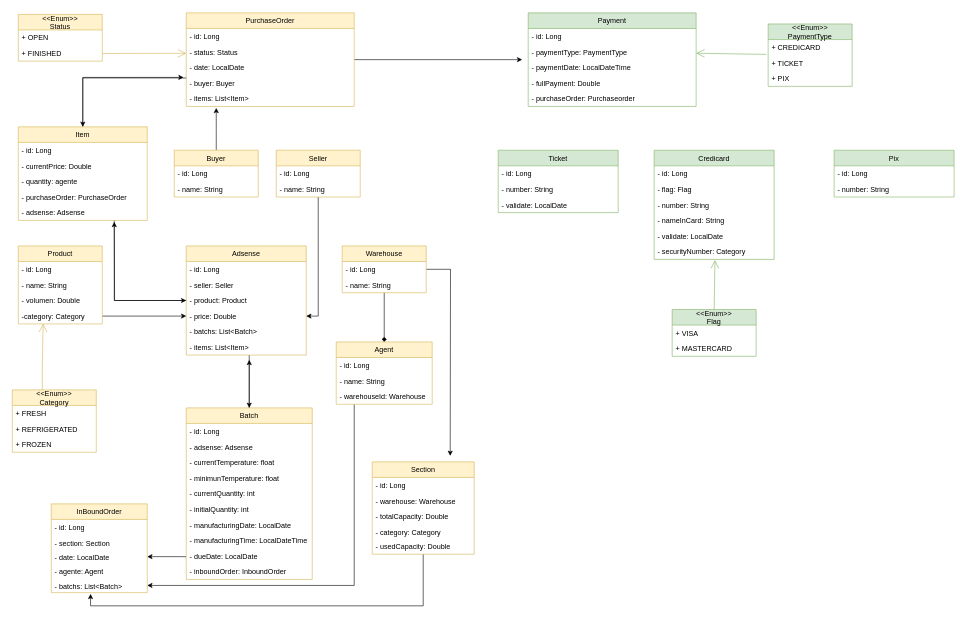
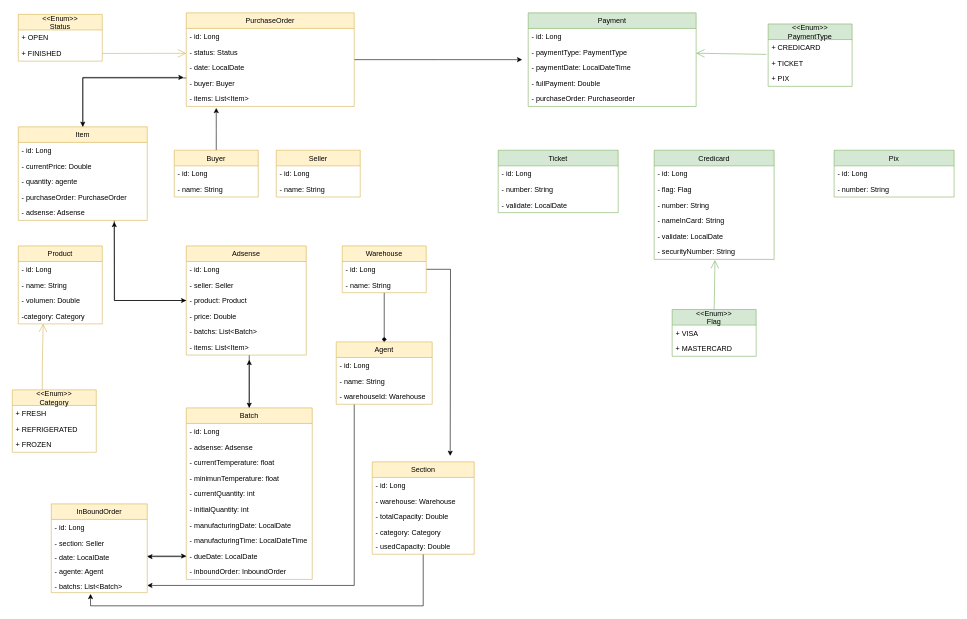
(706, 252) -> (701, 252)
(180, 316) -> none
(311, 316) -> none
(86, 543) -> (83, 543)
none -> (149, 556)
